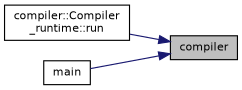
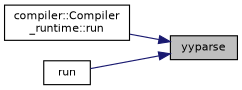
(204, 48) -> (204, 48)
(67, 73) -> (67, 73)
